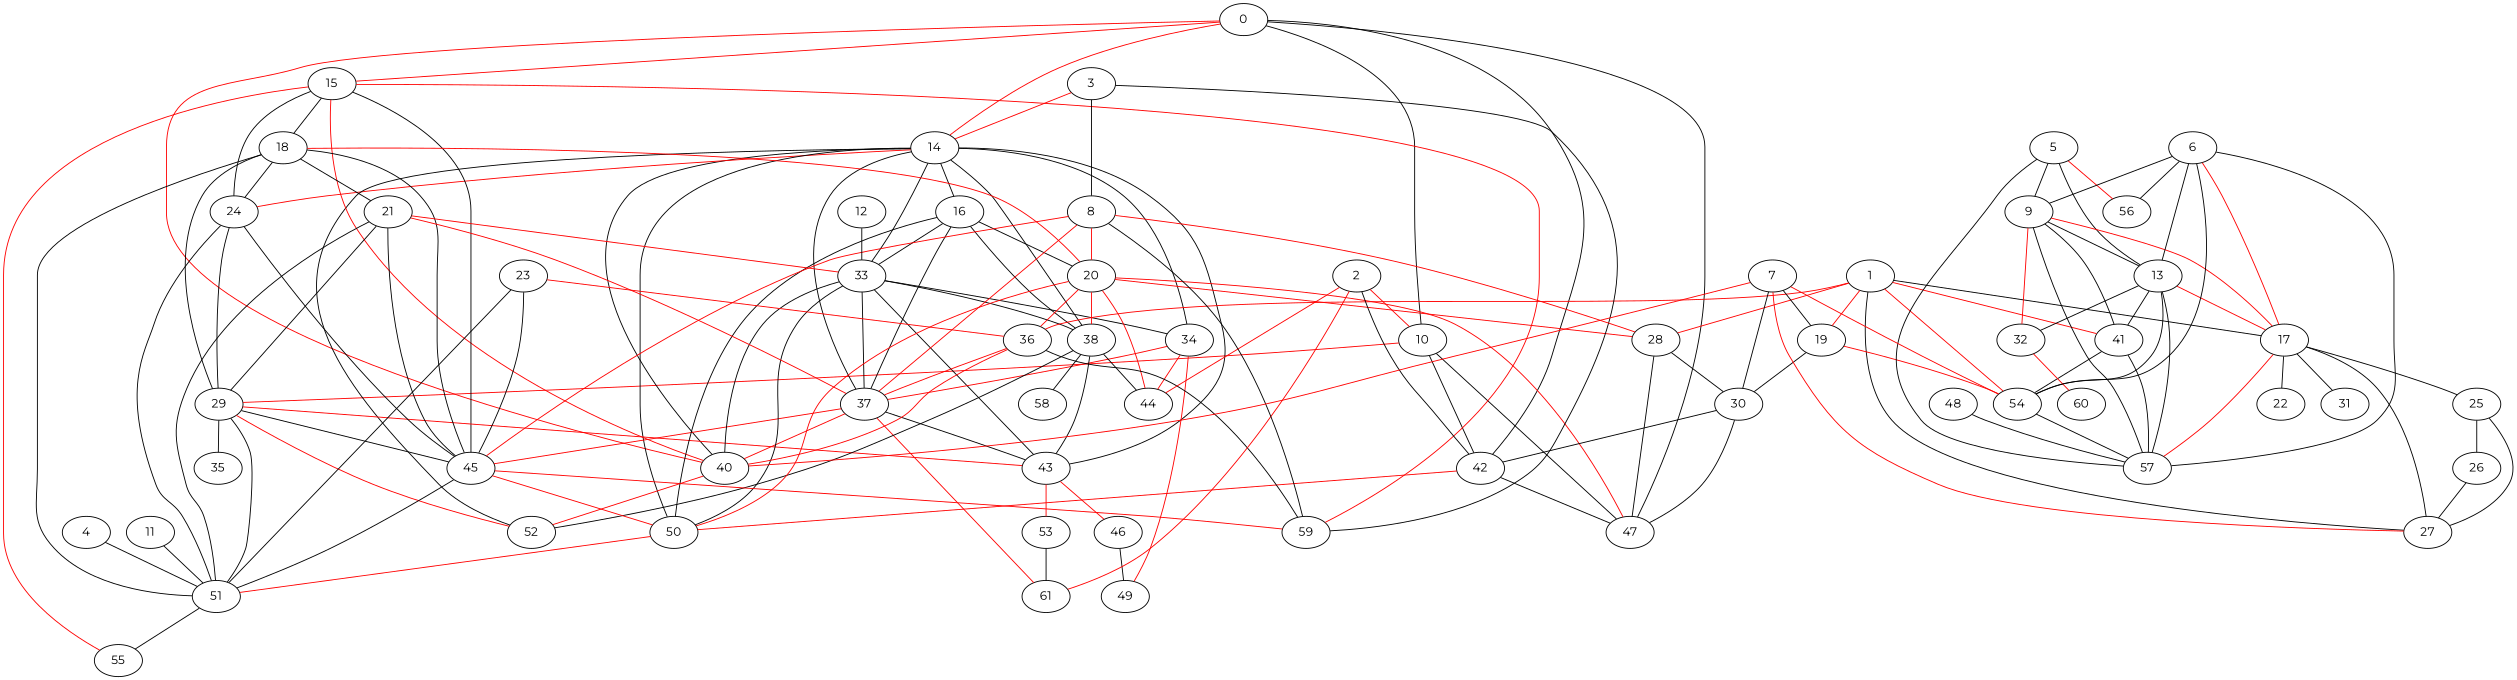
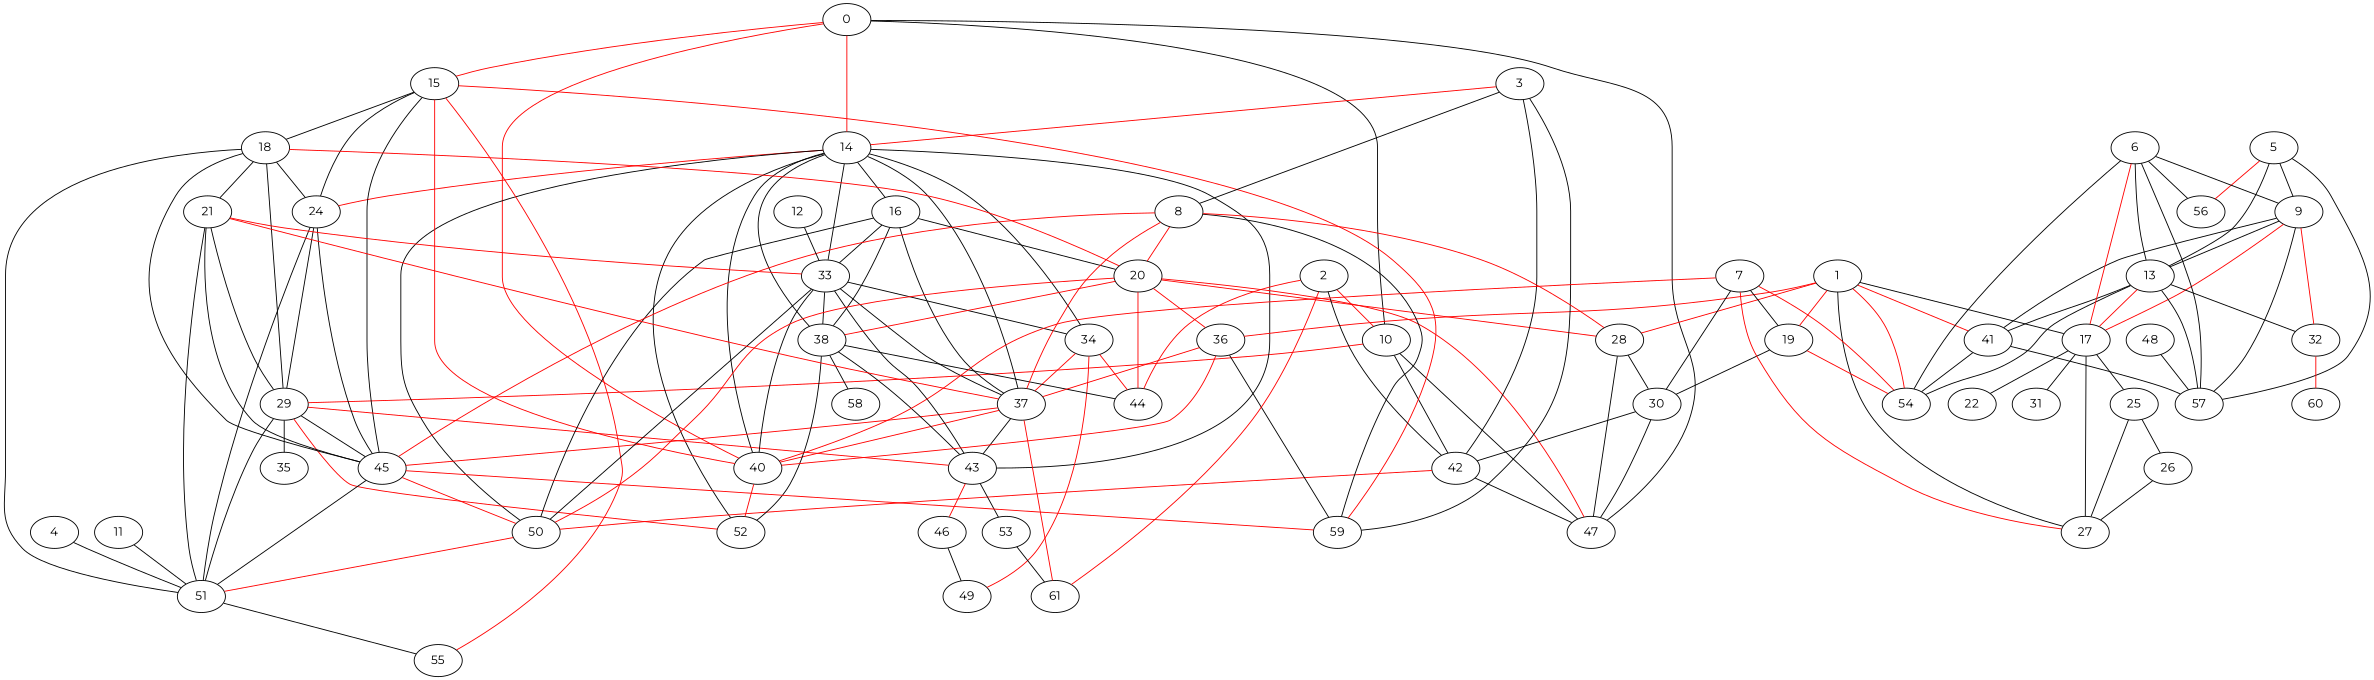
(1569, 161) -> (1537, 275)
(523, 276) -> none
(2222, 409) -> none
(2082, 436) -> none
(1046, 497) -> (991, 503)
